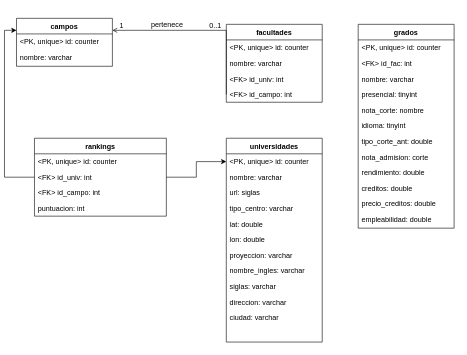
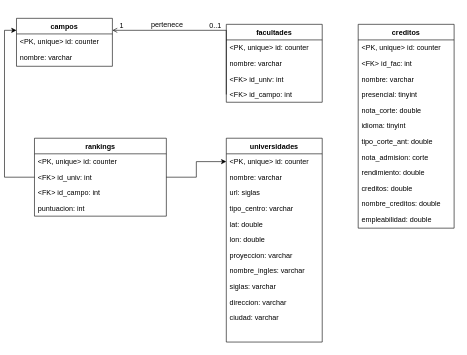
(406, 32) -> (406, 32)
(396, 110) -> (395, 110)
(403, 204) -> (404, 204)
